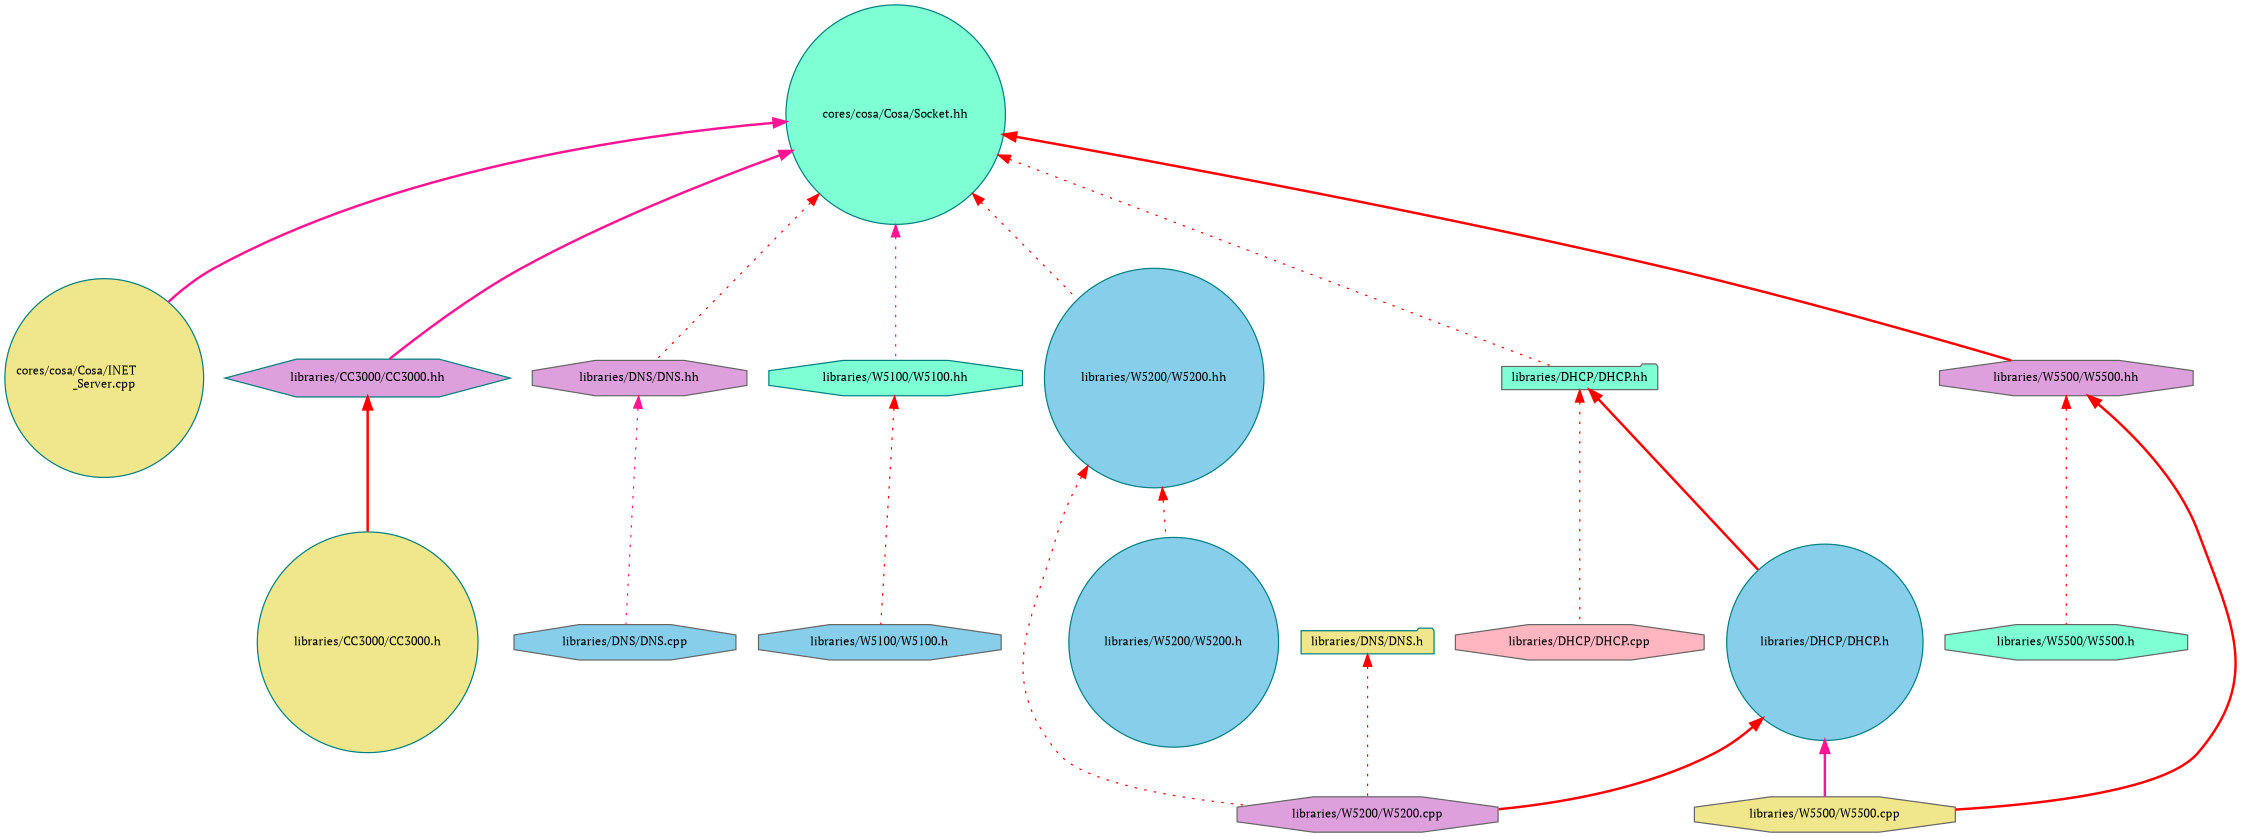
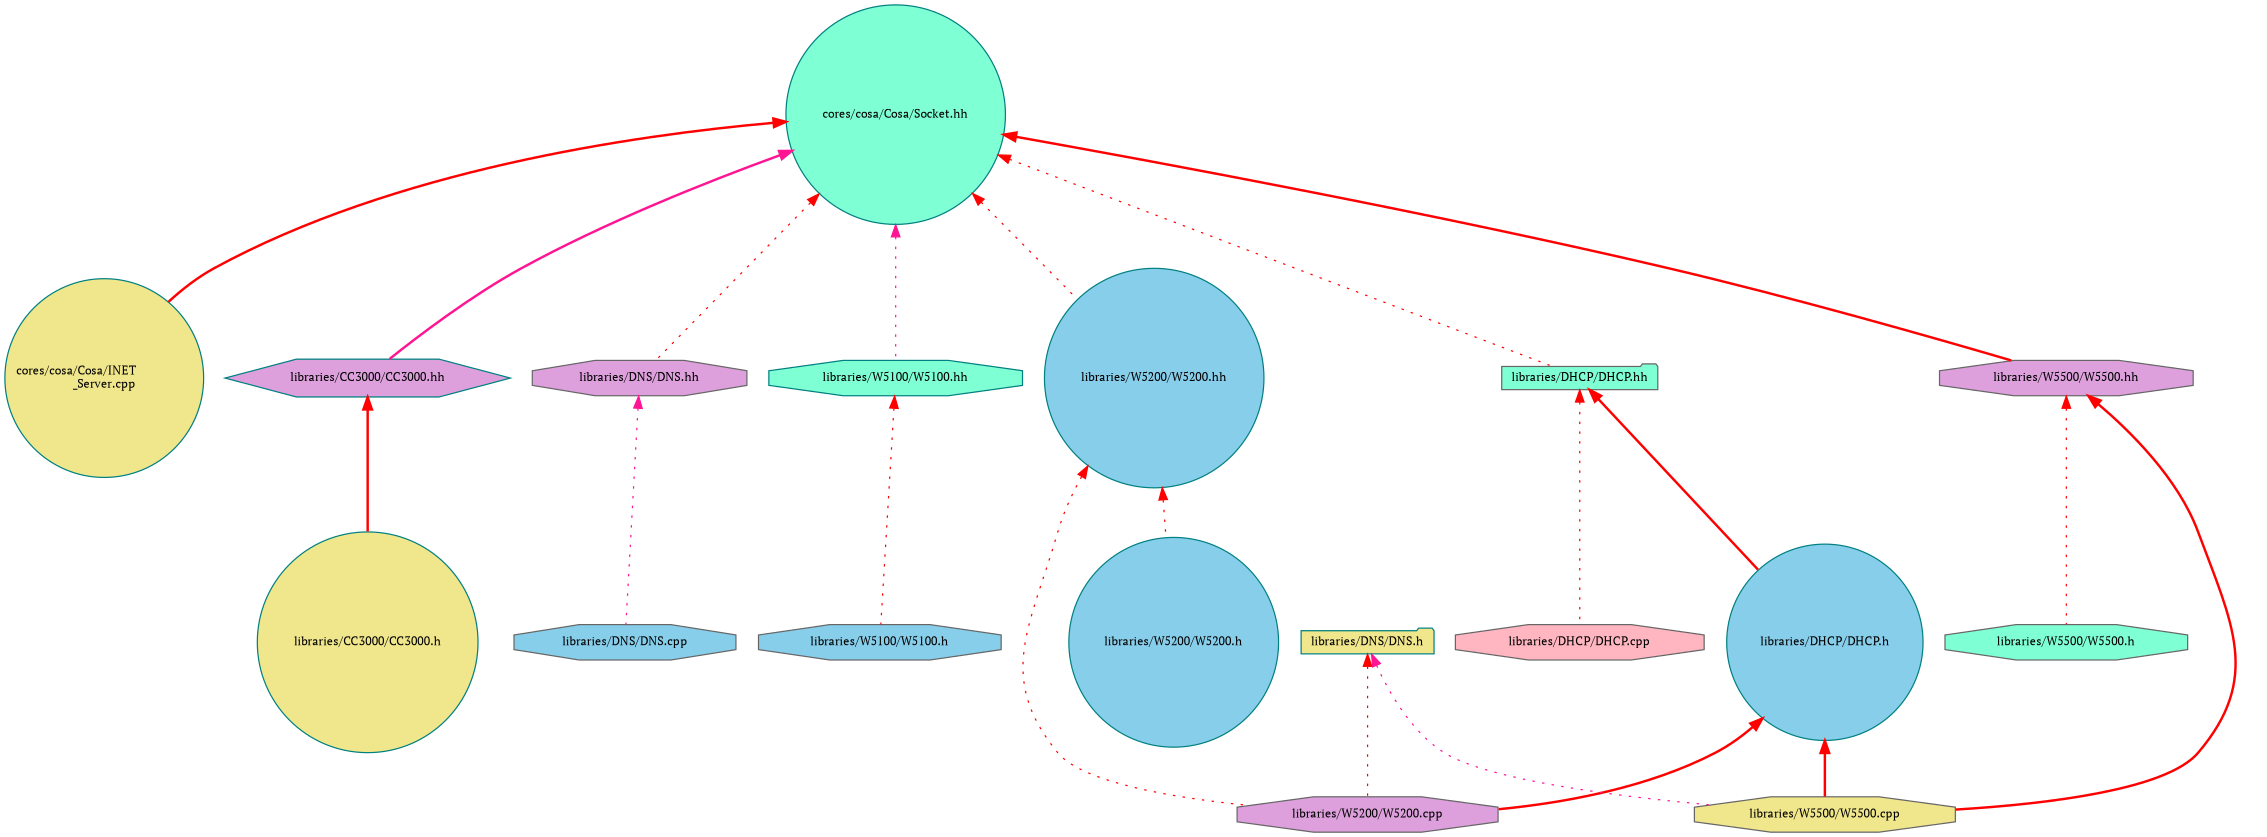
(459, 176) -> (459, 176)
(1825, 775) -> (1825, 775)
none -> (1520, 778)
